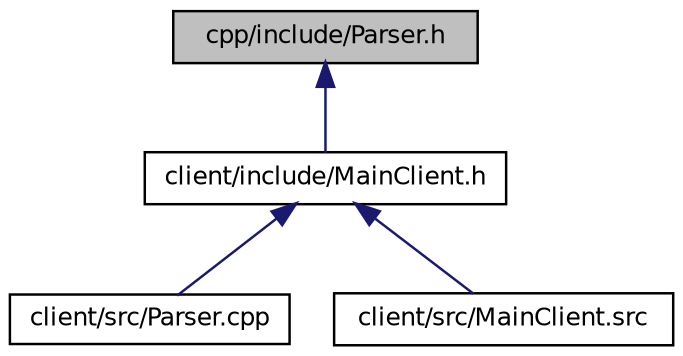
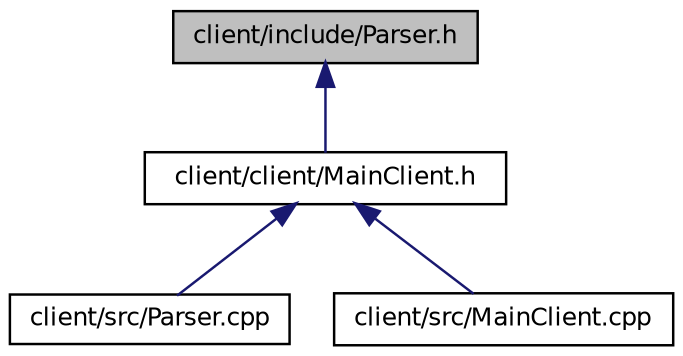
(325, 37) -> (325, 37)
(325, 178) -> (325, 178)
(504, 319) -> (504, 319)
